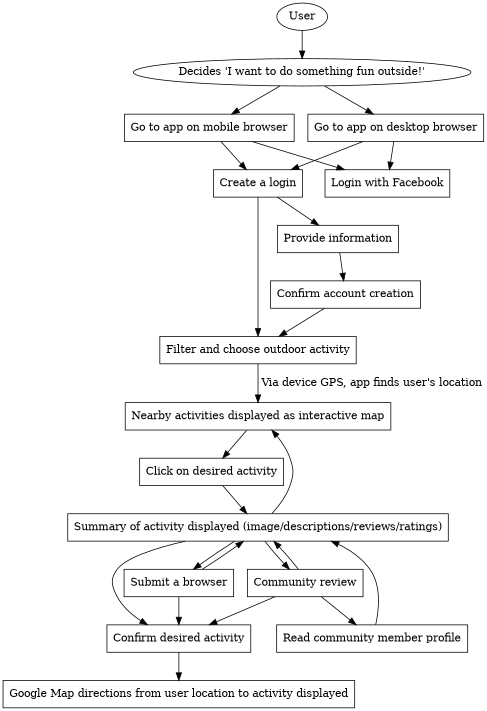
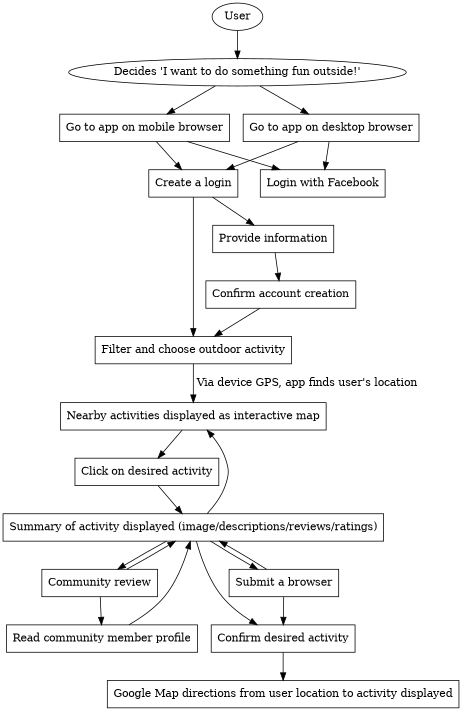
(246, 609) -> none
